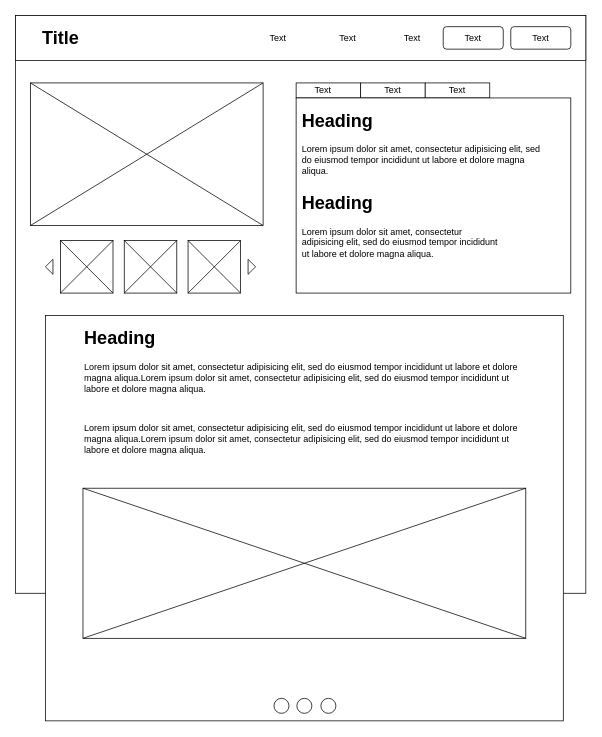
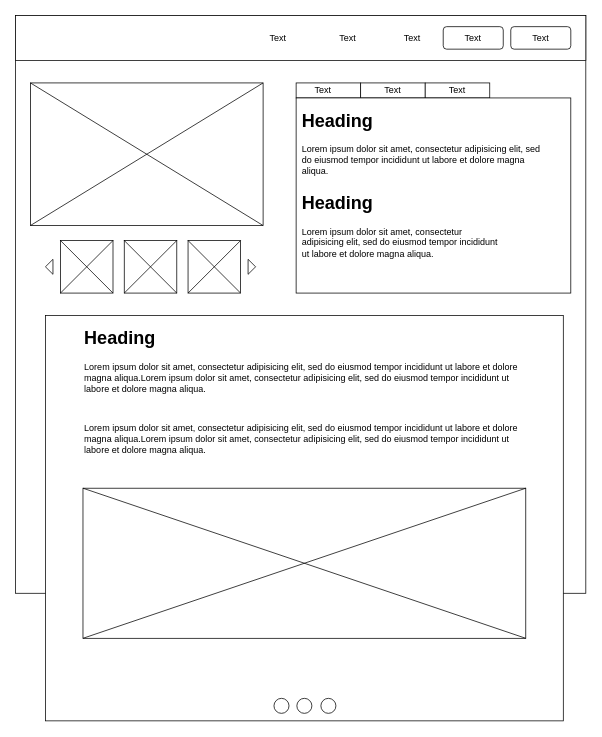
(60, 38) -> none
